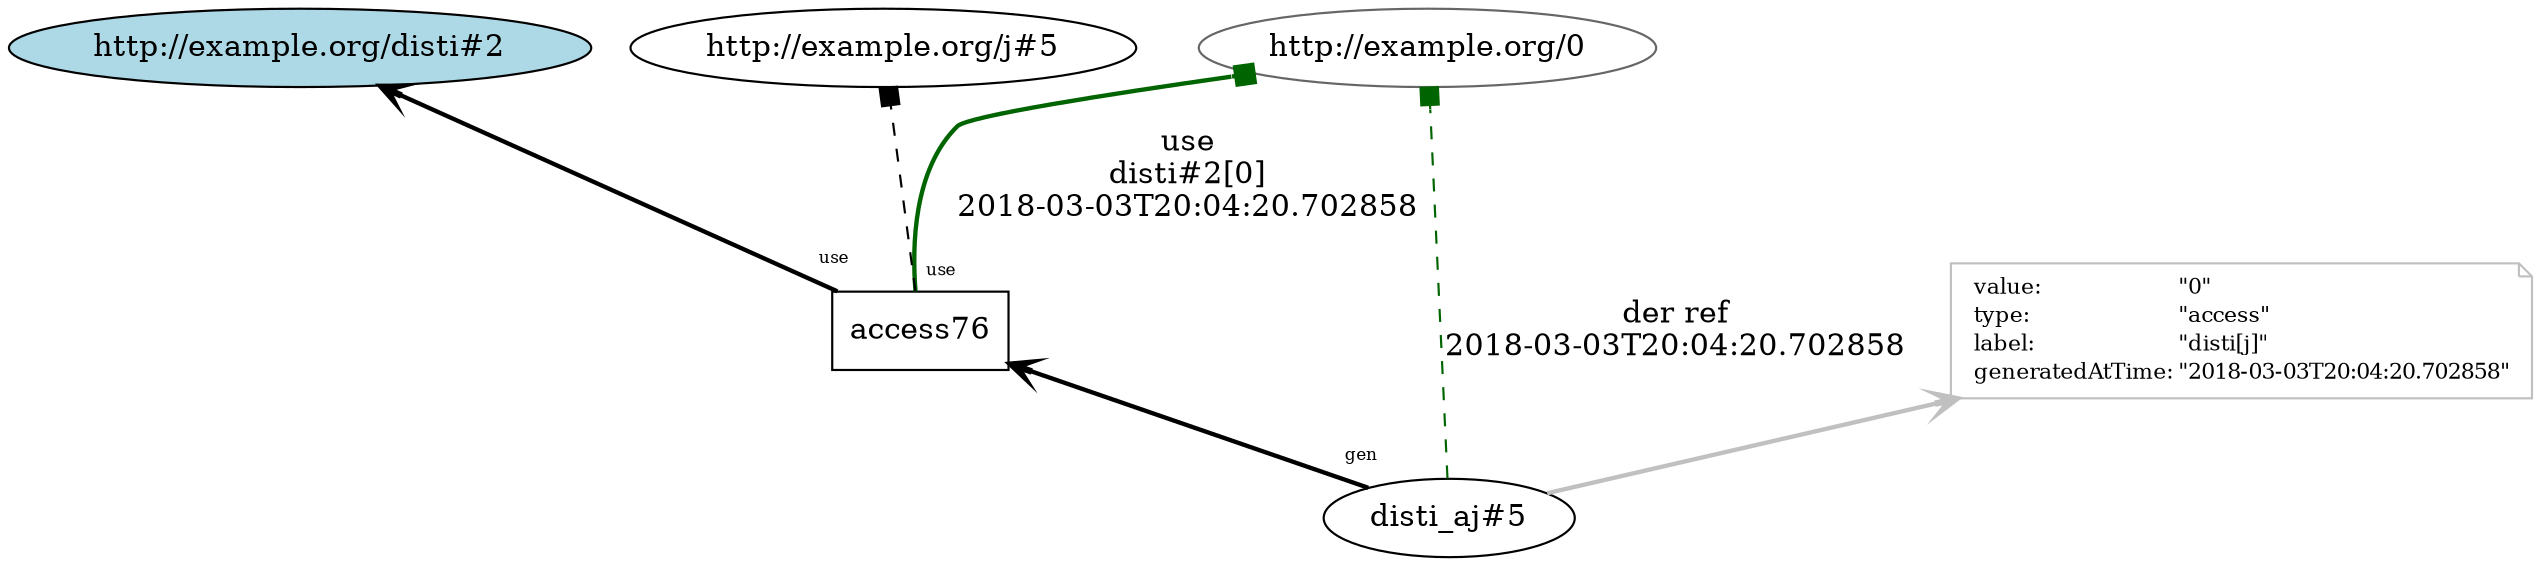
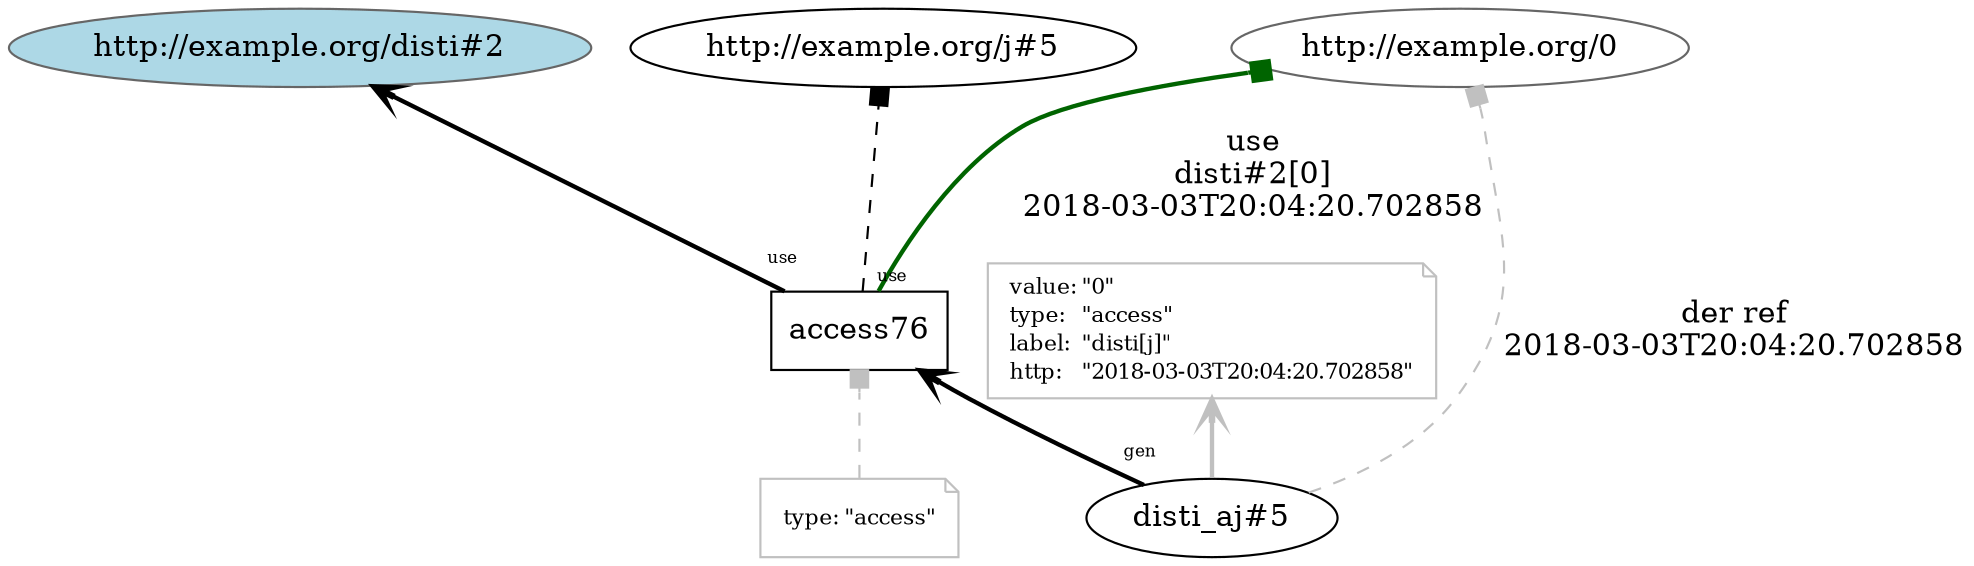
(300, 48) -> (300, 48)
(1439, 294) -> (1488, 344)
(2074, 372) -> (1037, 372)
none -> (859, 518)
